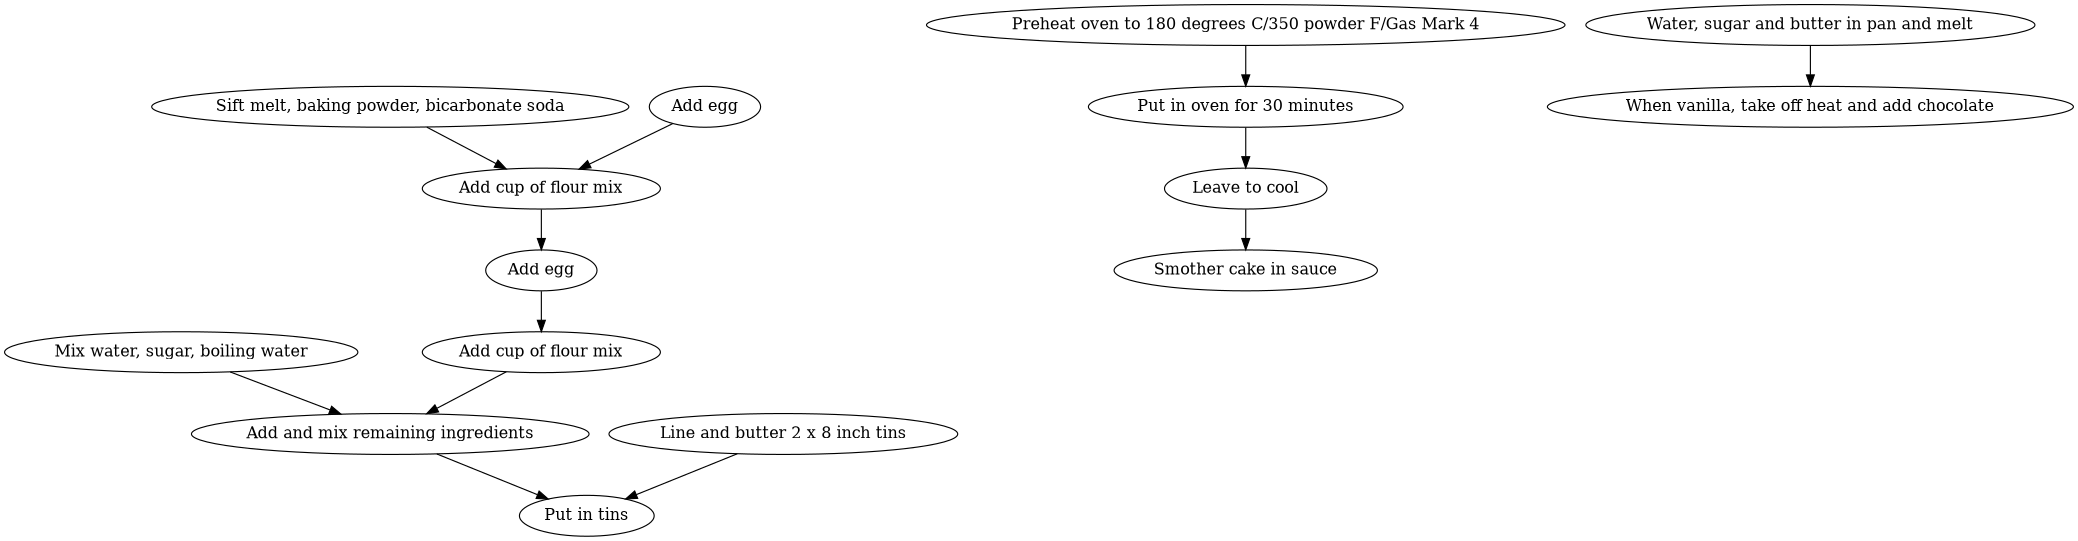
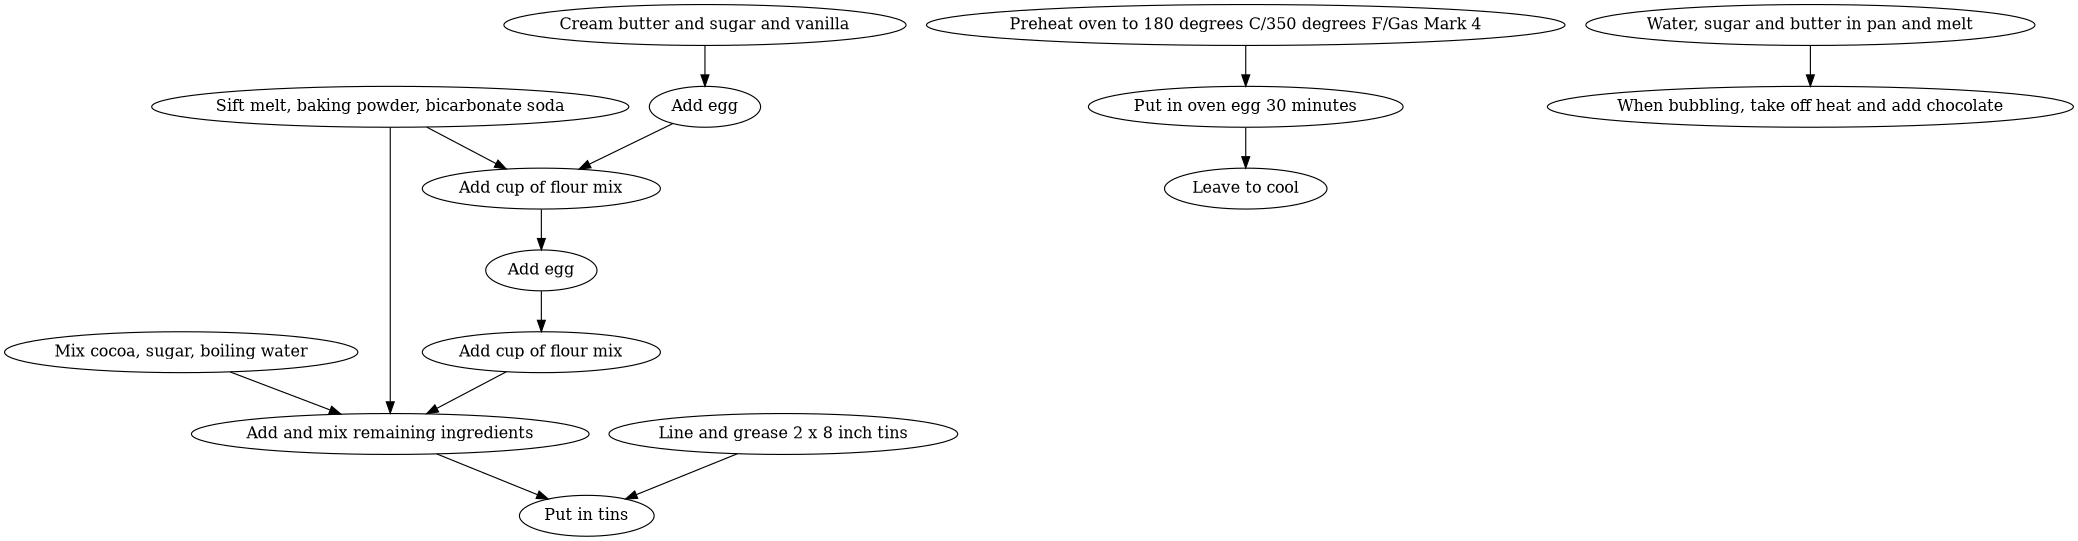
none -> (705, 25)
(1246, 25) -> (1246, 25)
(1246, 107) -> (1246, 107)
(1810, 107) -> (1810, 107)
none -> (390, 264)
(1246, 270) -> none
(181, 352) -> (181, 352)
(783, 434) -> (783, 434)
